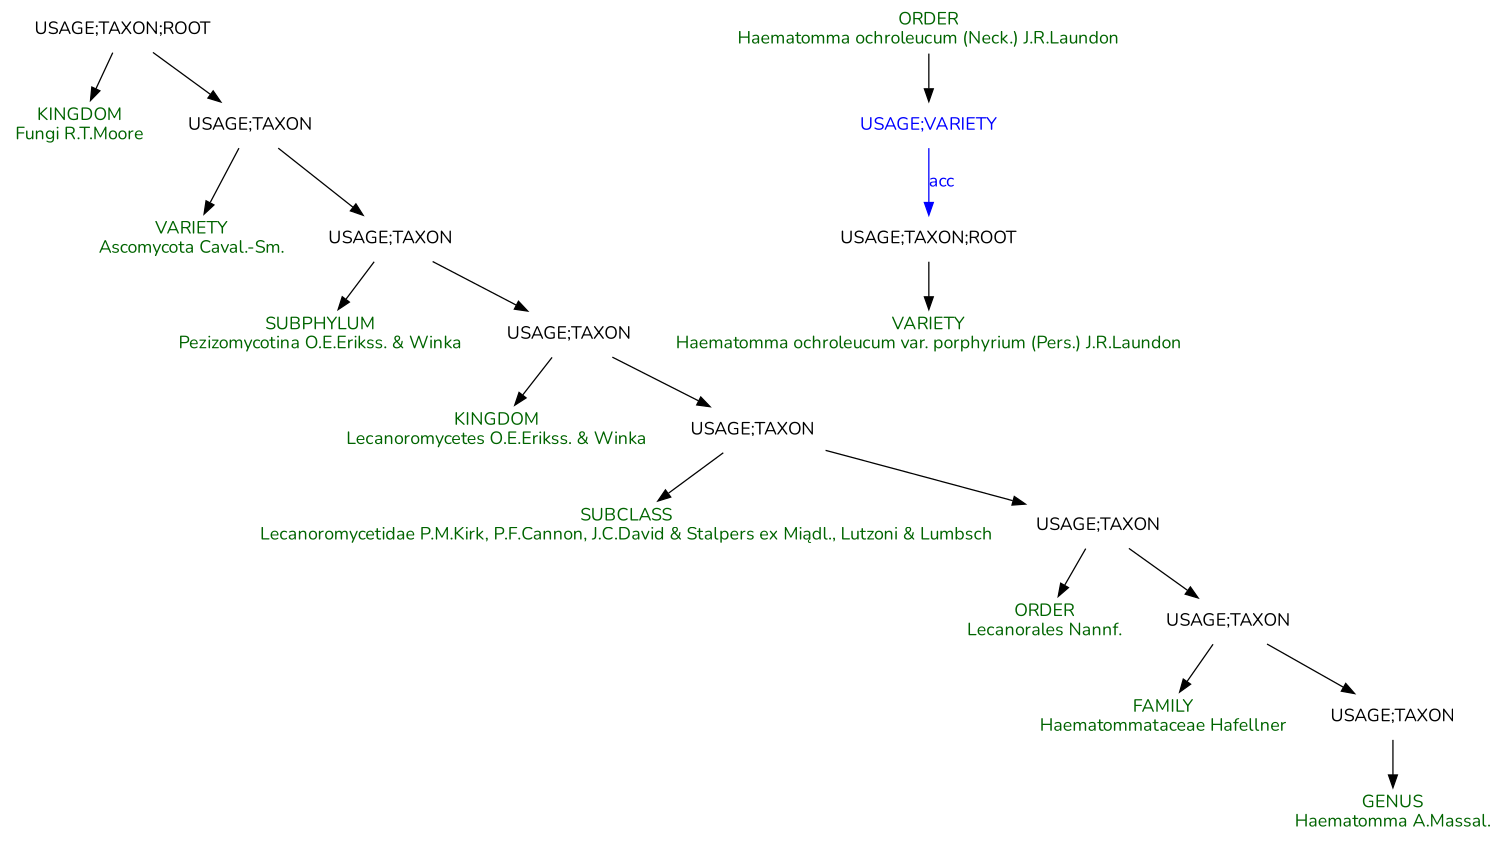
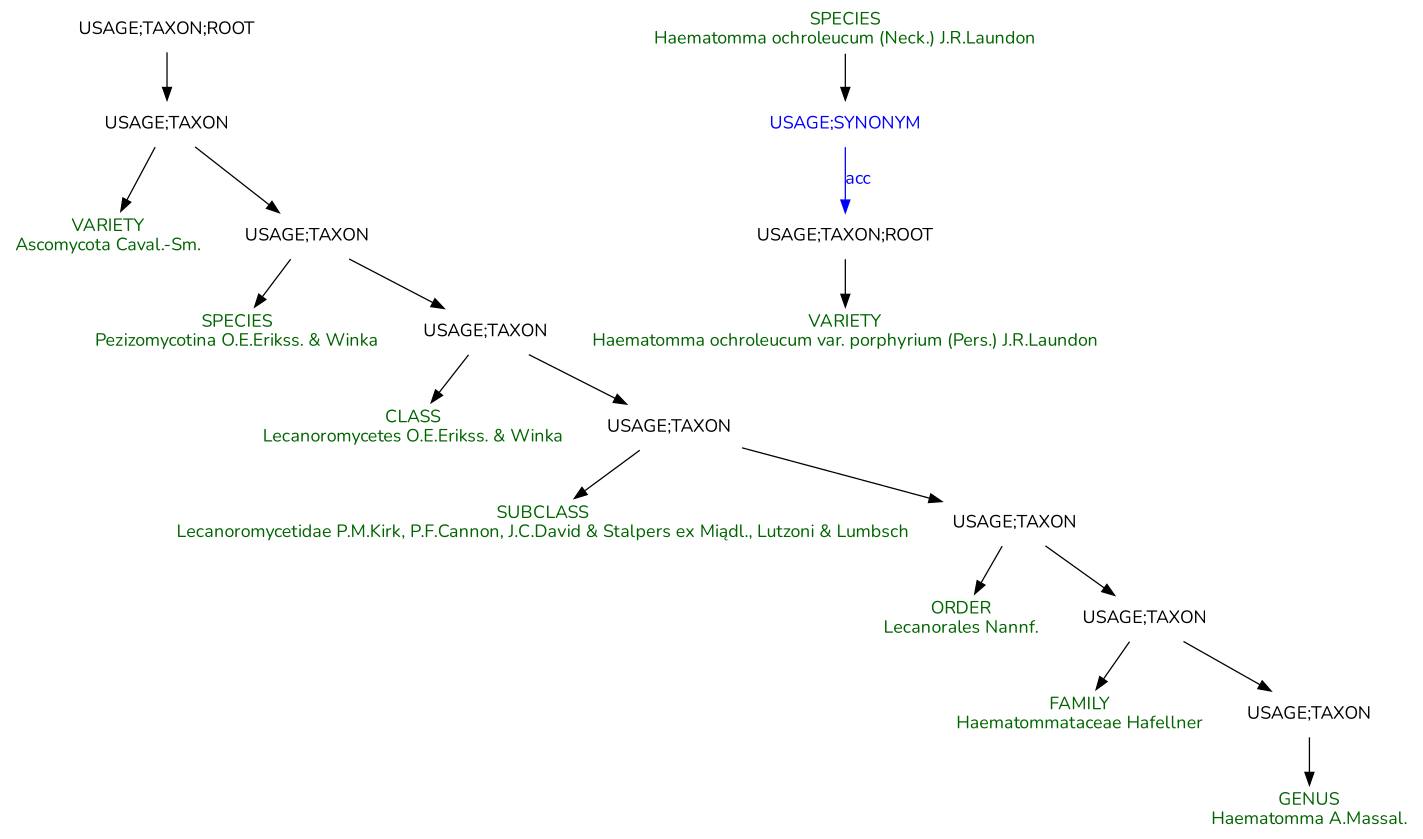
(929, 29) -> (845, 29)
(80, 125) -> none
(929, 125) -> (845, 124)
(321, 334) -> (237, 332)
(497, 430) -> (413, 427)
